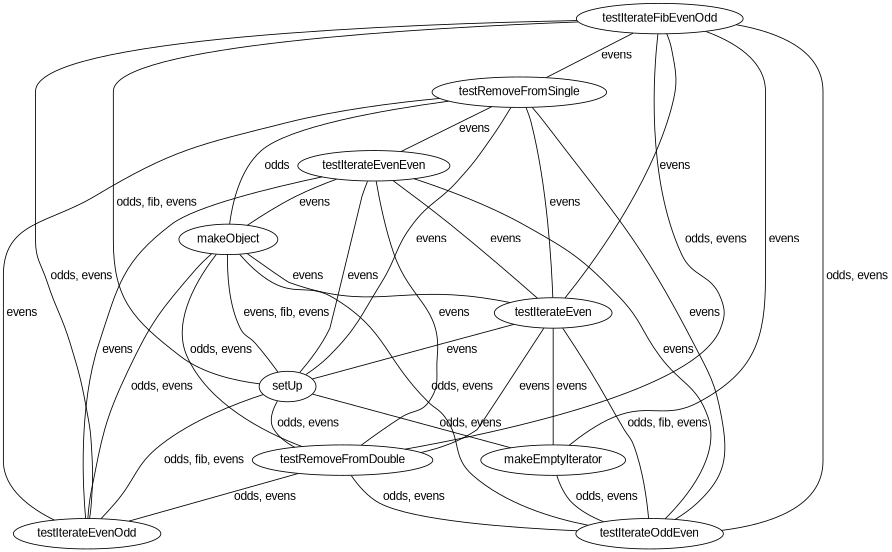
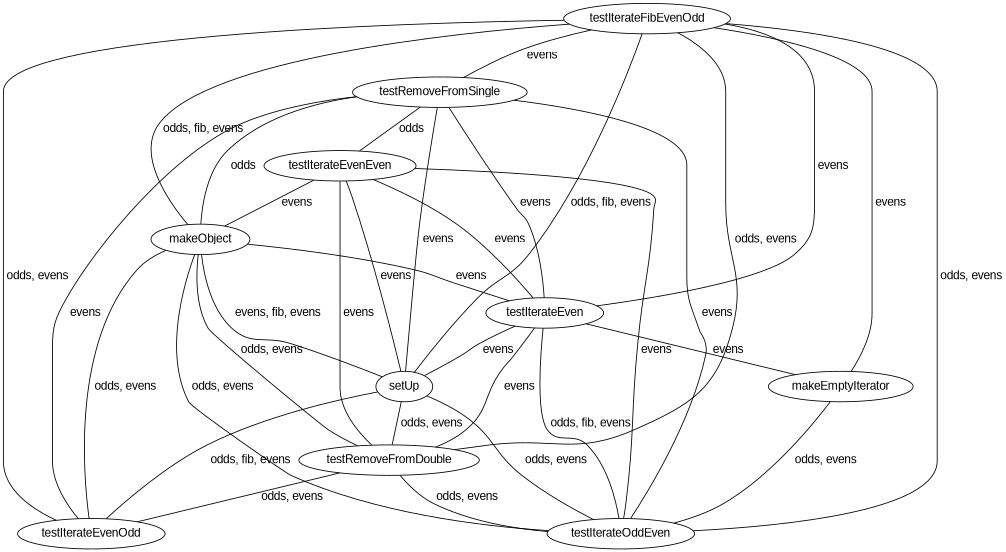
none -> (301, 61)
(473, 129) -> (410, 129)
(125, 274) -> none
(412, 421) -> (507, 461)
